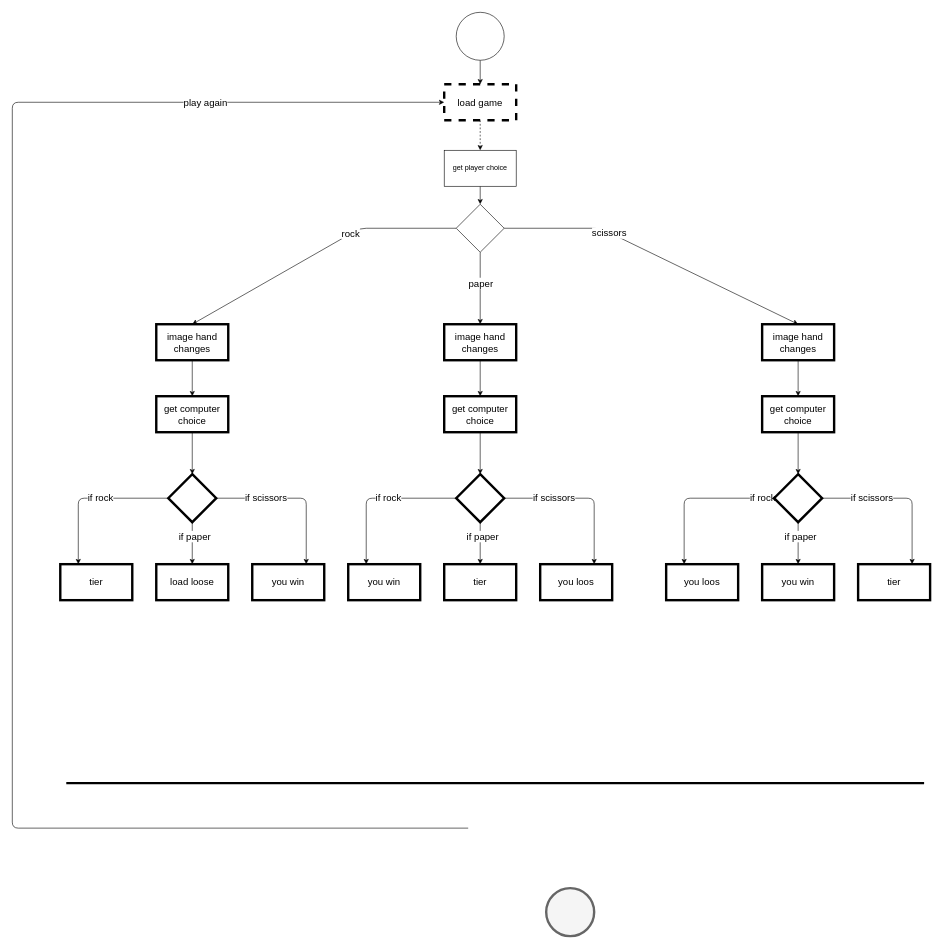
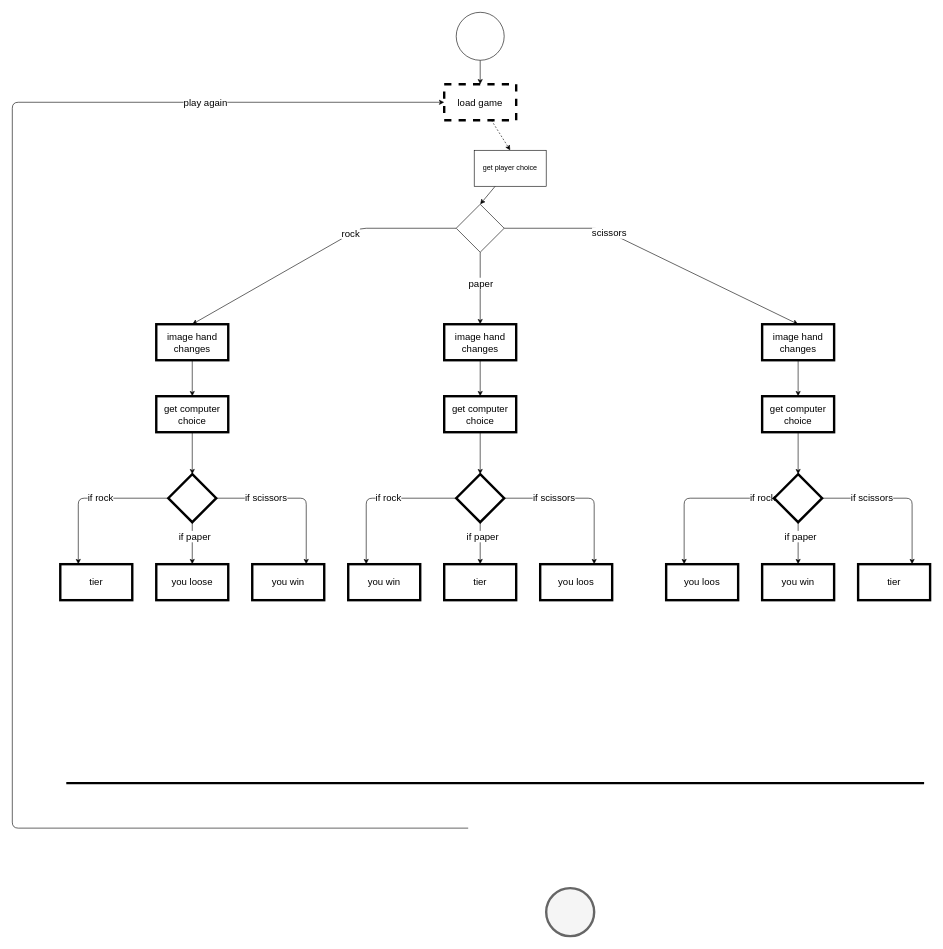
(480, 168) -> (510, 168)
(192, 582) -> (192, 582)
